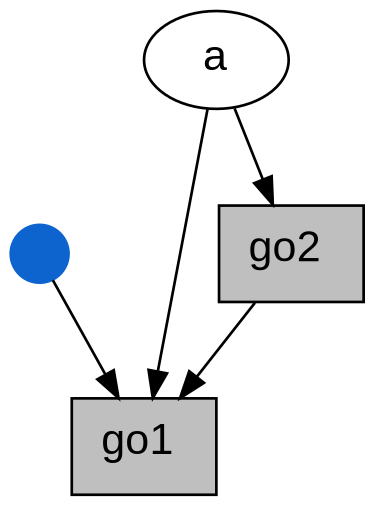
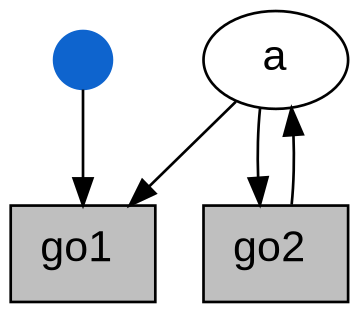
(226, 340) -> (294, 170)
